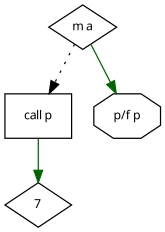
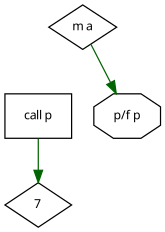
(65, 63) -> none
